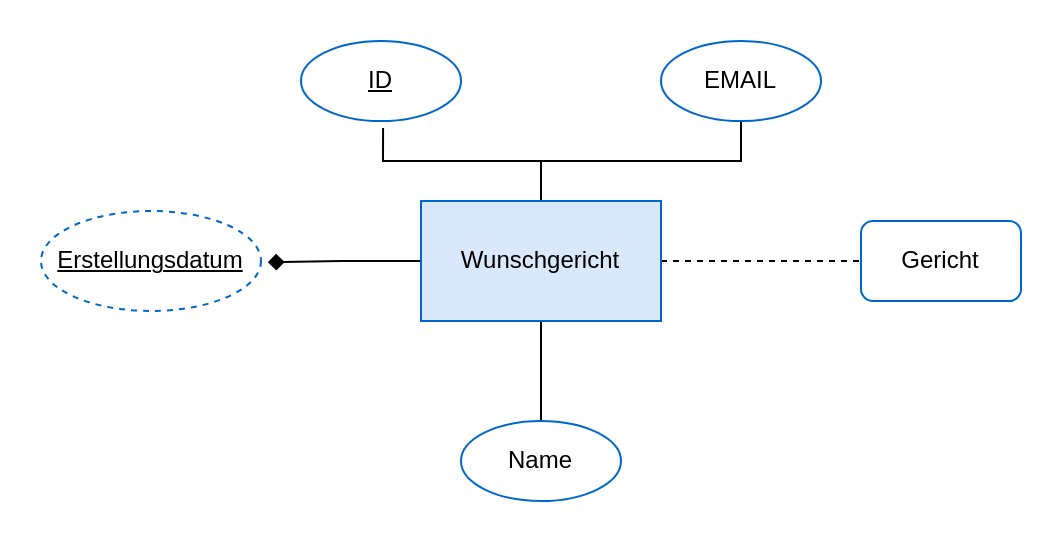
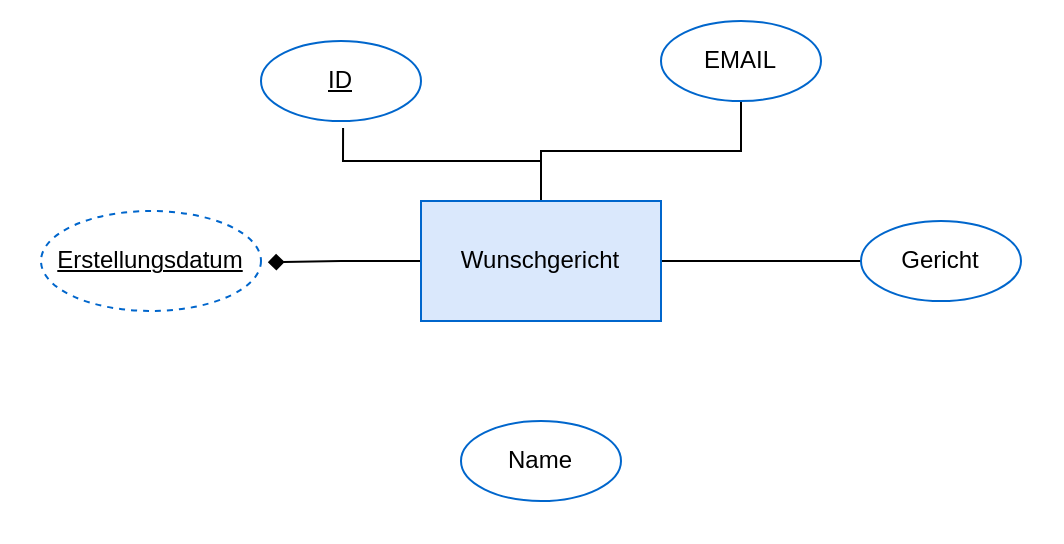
(381, 81) -> (341, 81)
(741, 81) -> (741, 61)
(763, 261) -> (763, 261)
(941, 261) -> (941, 261)
(541, 371) -> none
